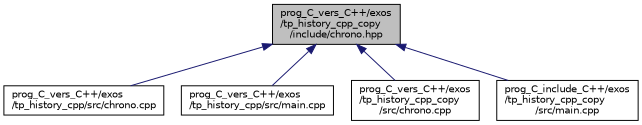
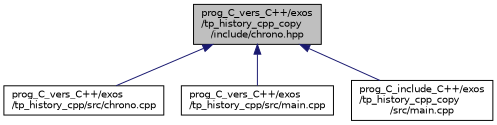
(415, 100) -> none
